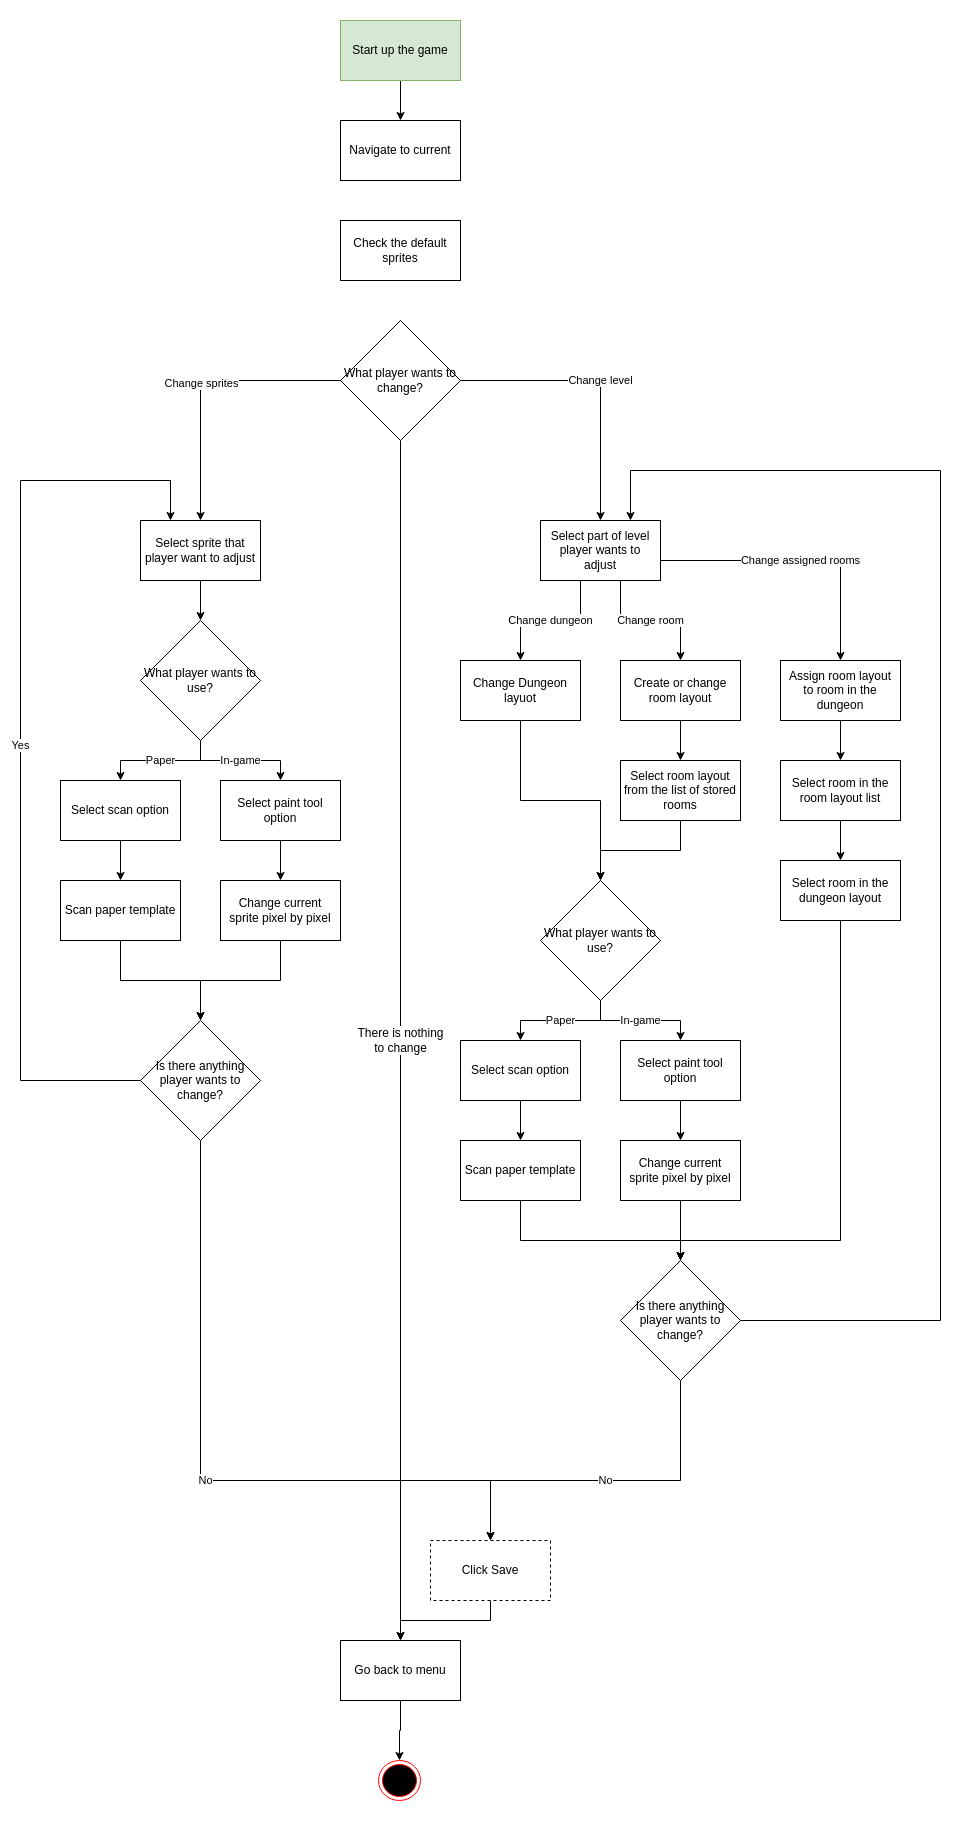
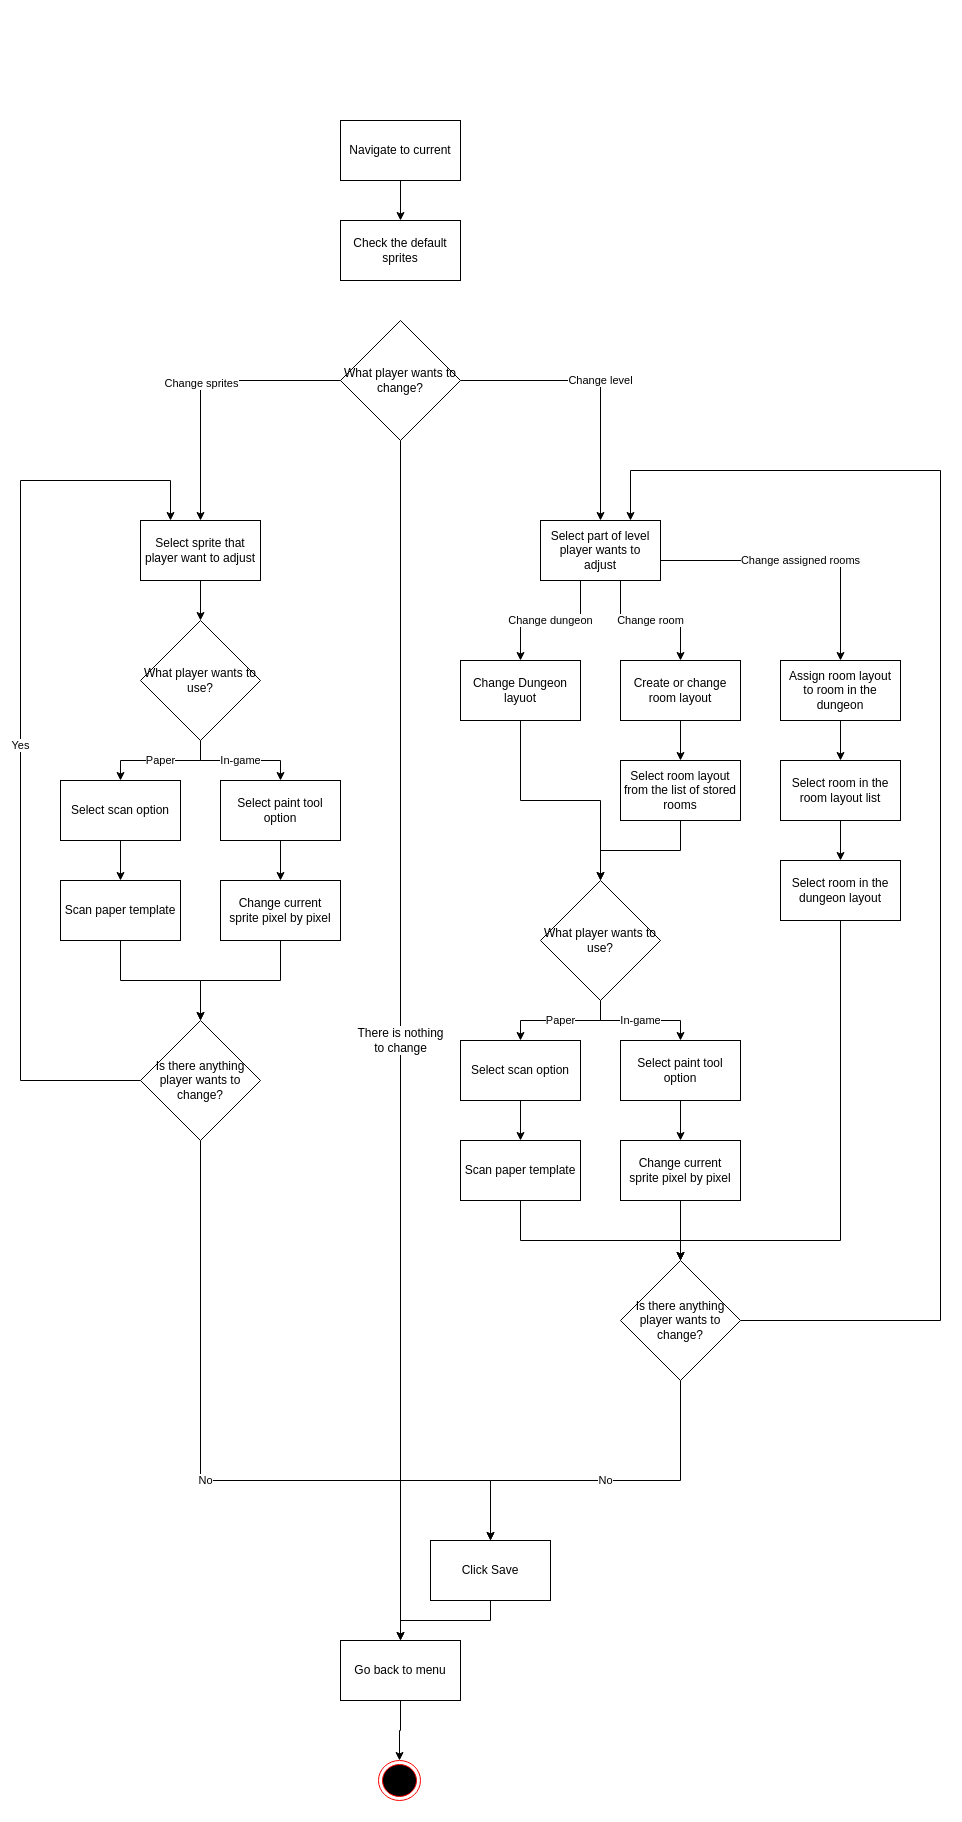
(401, 51) -> none
(401, 97) -> none
none -> (401, 197)
(491, 1571) -> (491, 1571)
